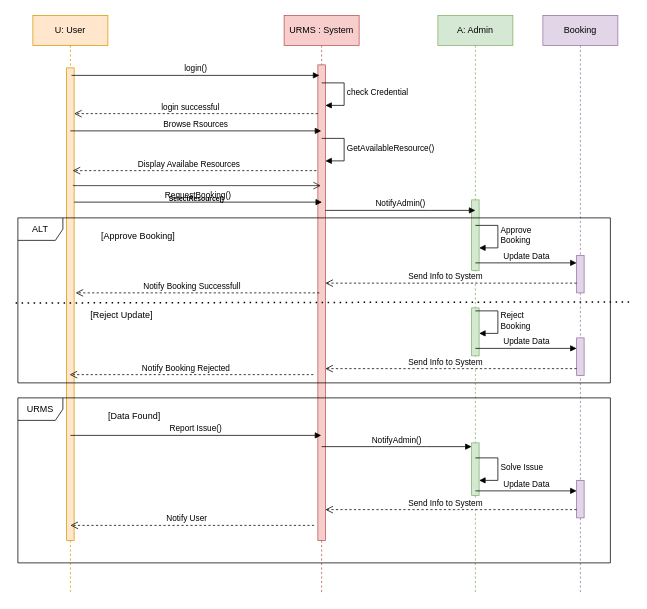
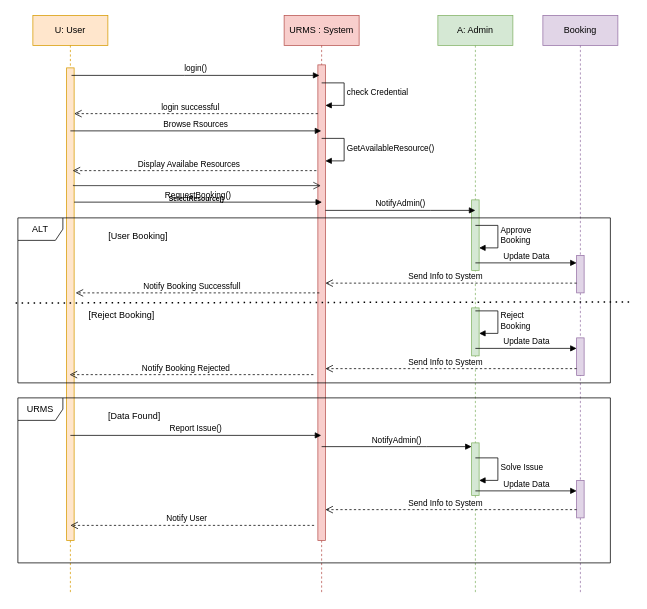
(138, 237) -> (138, 237)
(122, 315) -> (122, 315)
